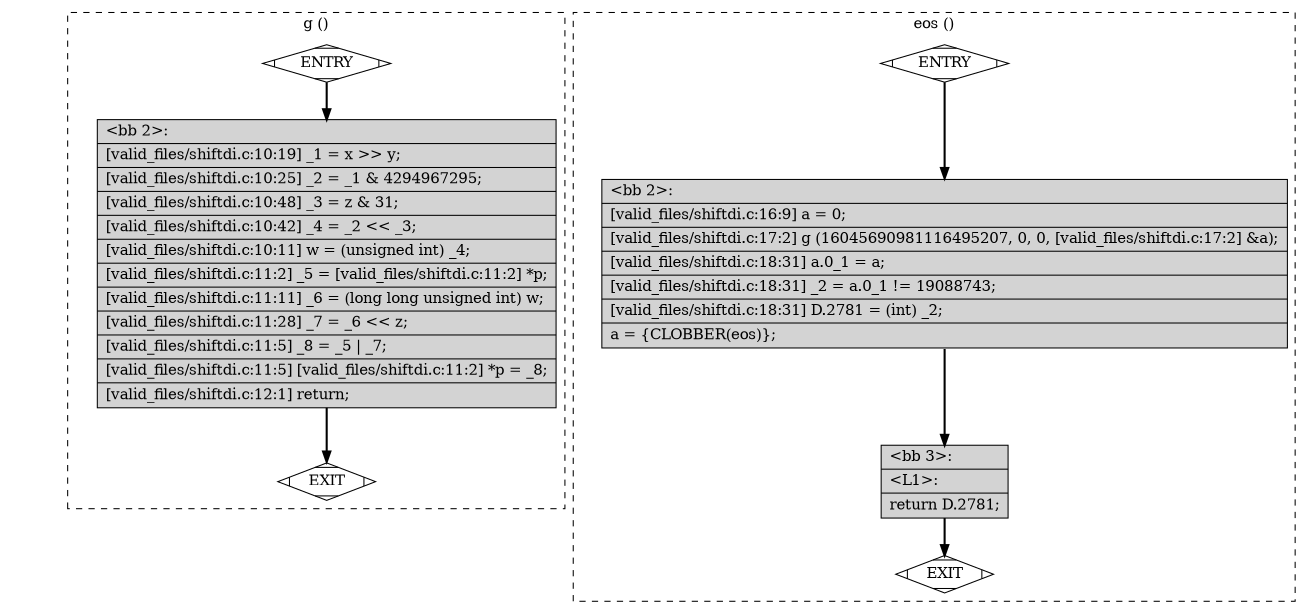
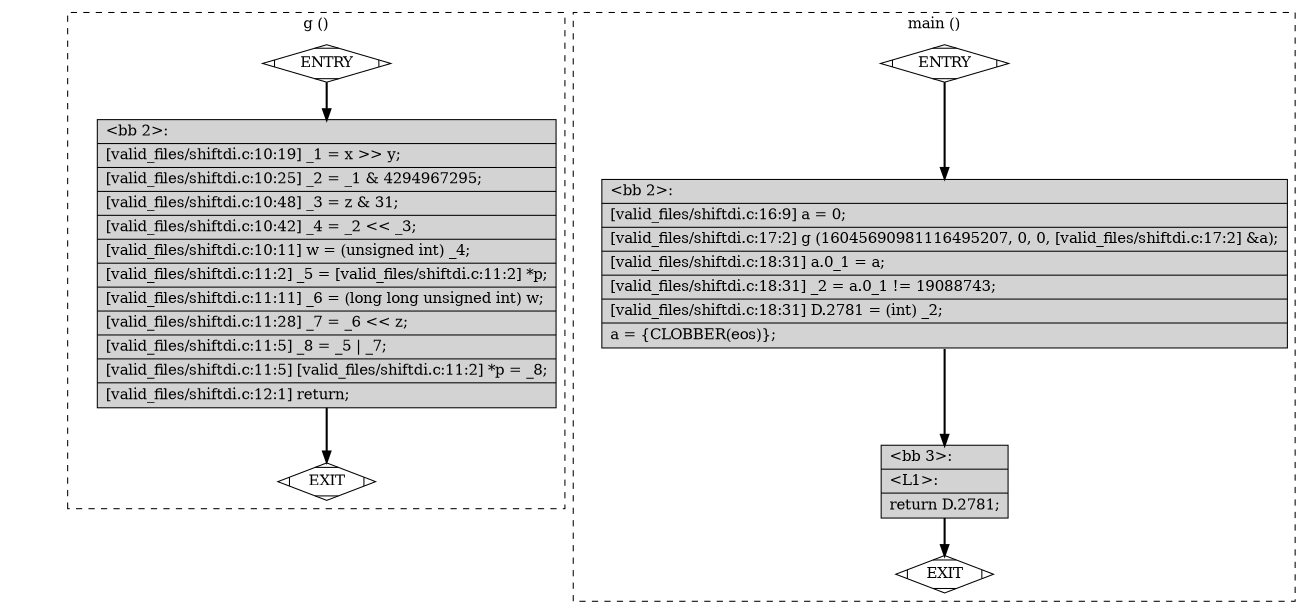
(934, 24) -> (934, 24)
